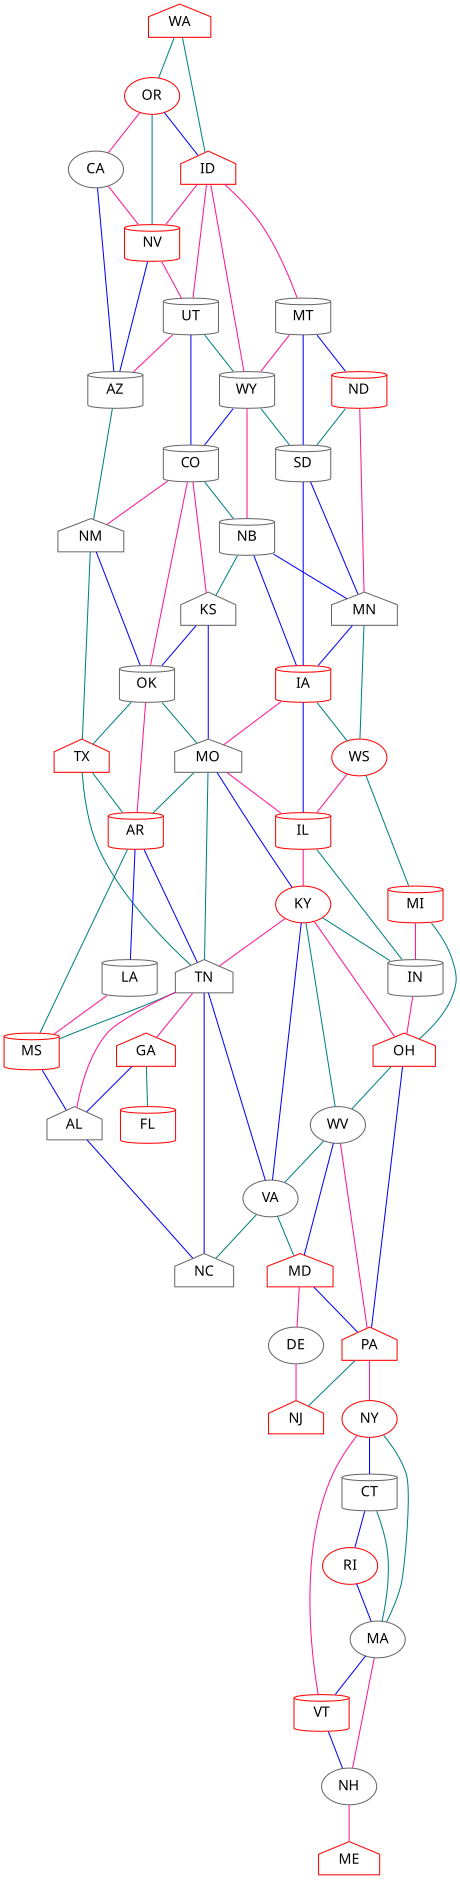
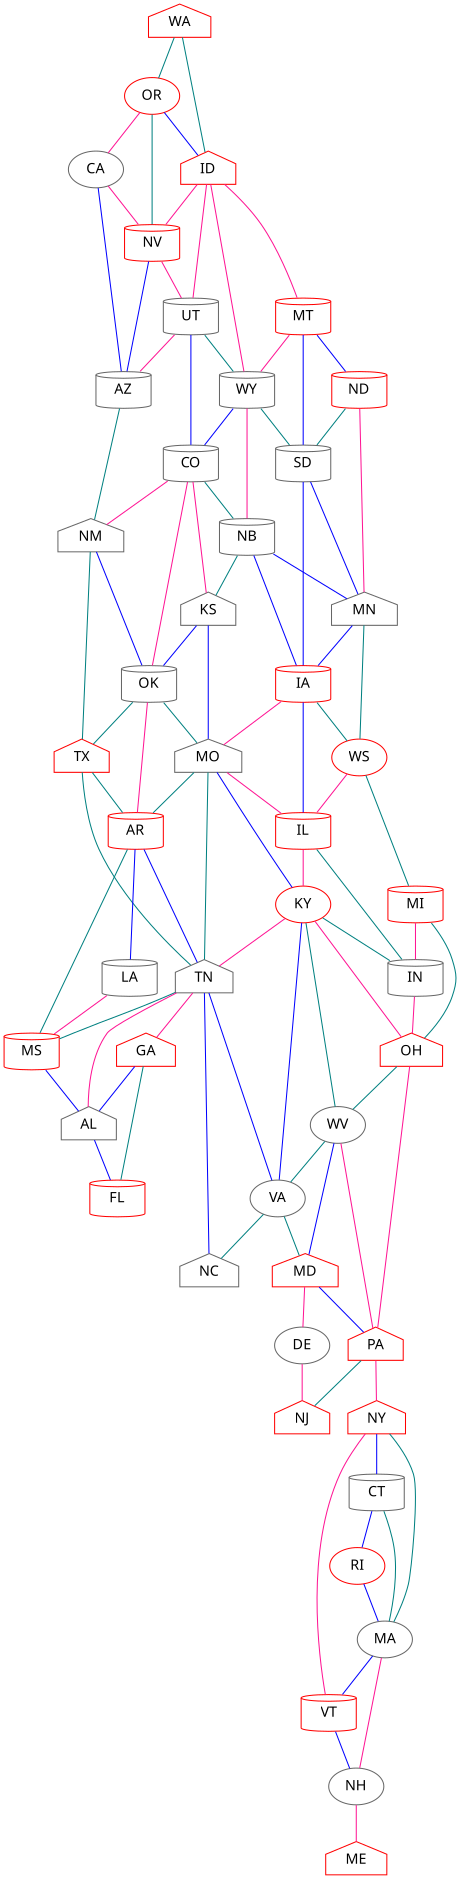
(303, 316) -> (303, 316)
(387, 1197) -> (394, 1197)
(140, 1199) -> (102, 1160)
(370, 1419) -> (377, 1419)
